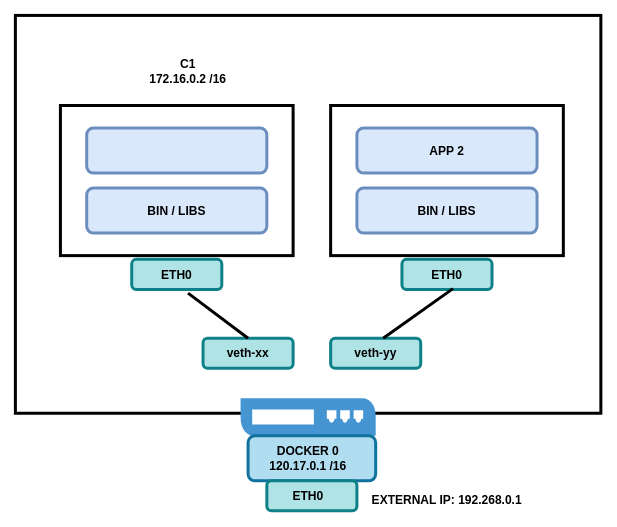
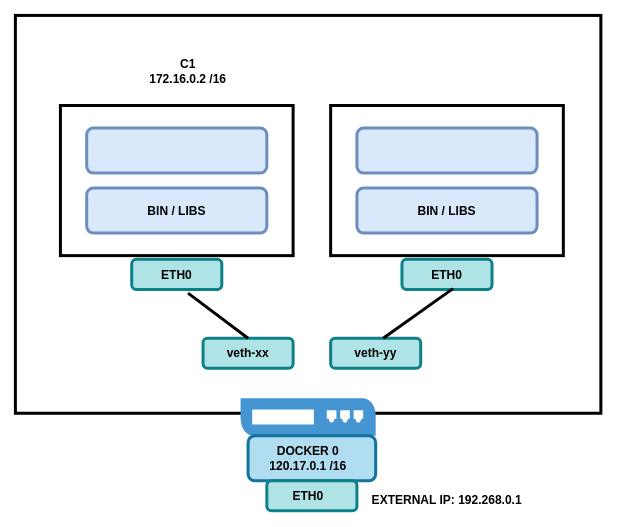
(447, 150) -> none
